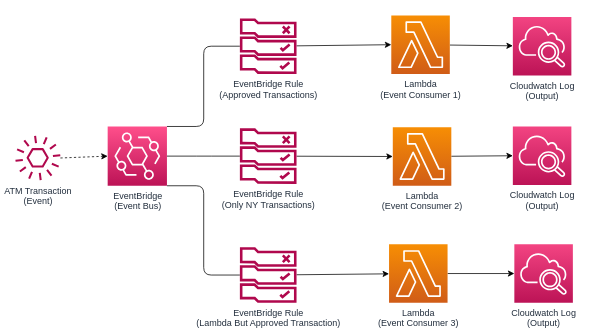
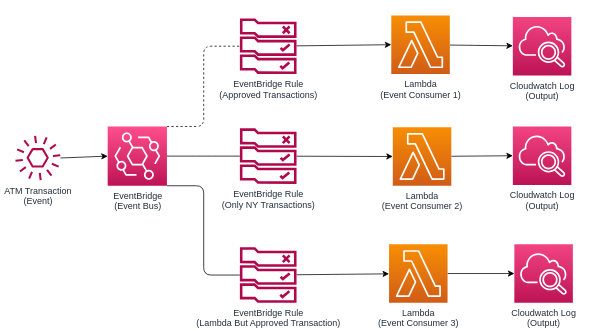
(204, 88) -> (204, 88)
(82, 157) -> (82, 157)
